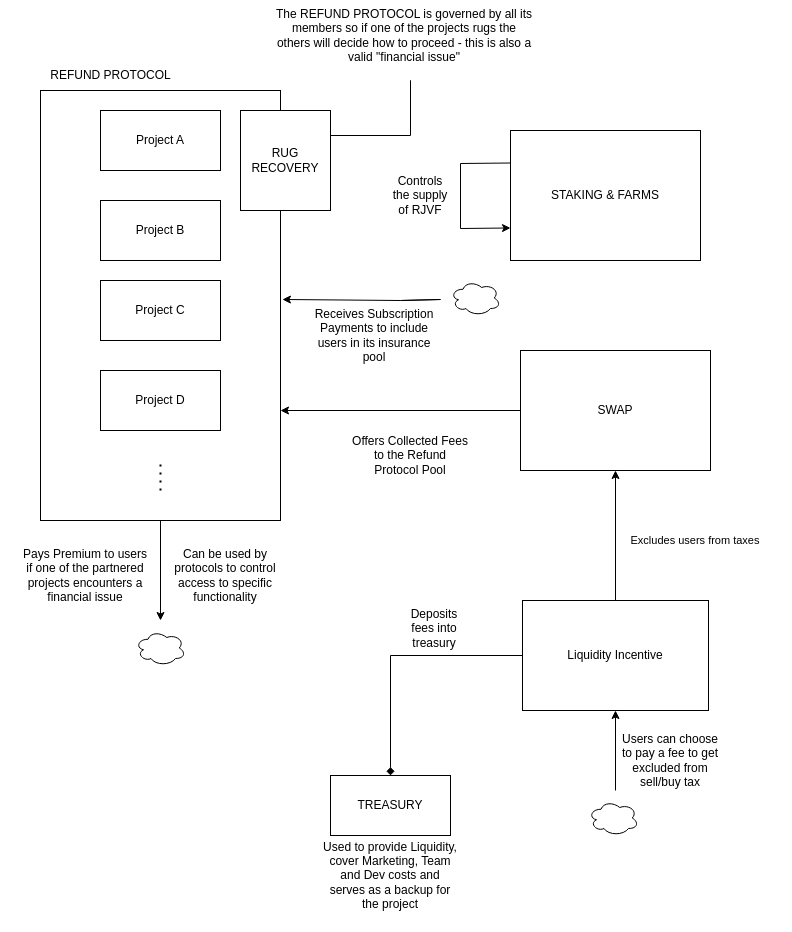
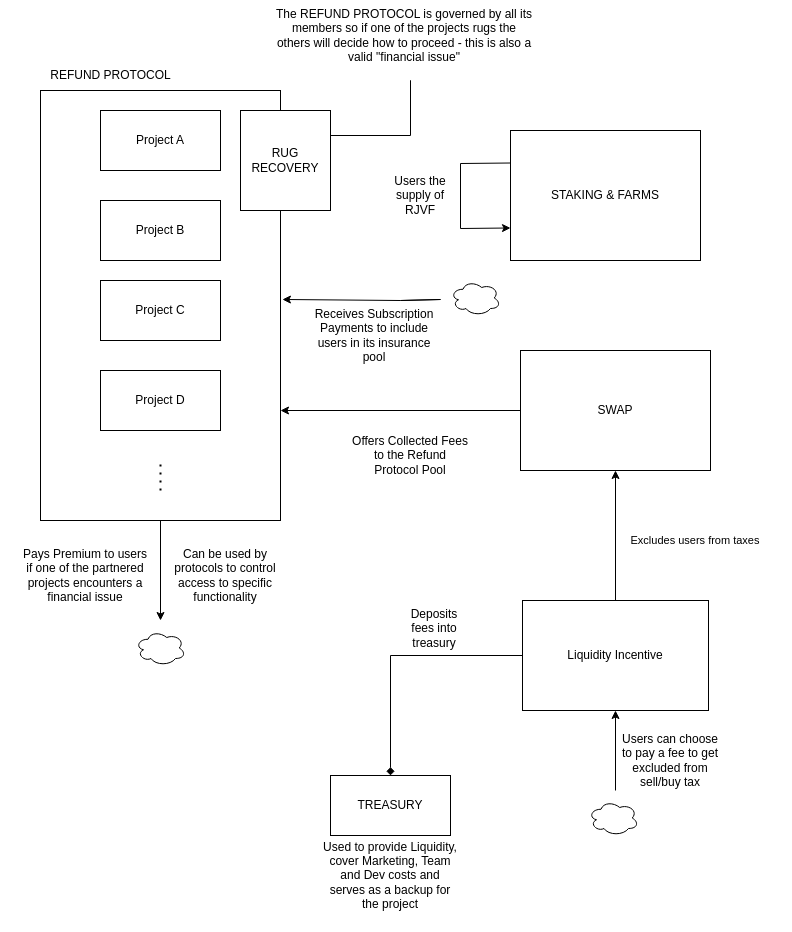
(421, 196) -> (421, 196)
